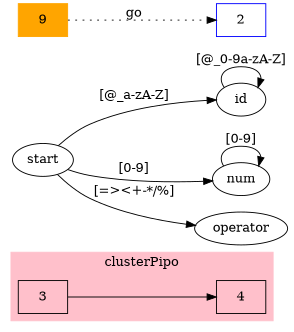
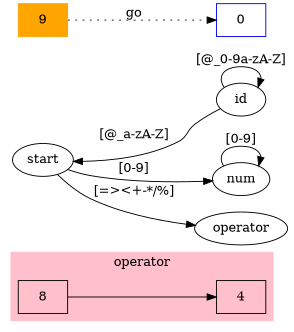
(241, 20) -> (241, 20)
(129, 112) -> (158, 150)
(142, 263) -> (142, 263)
(43, 297) -> (43, 297)
